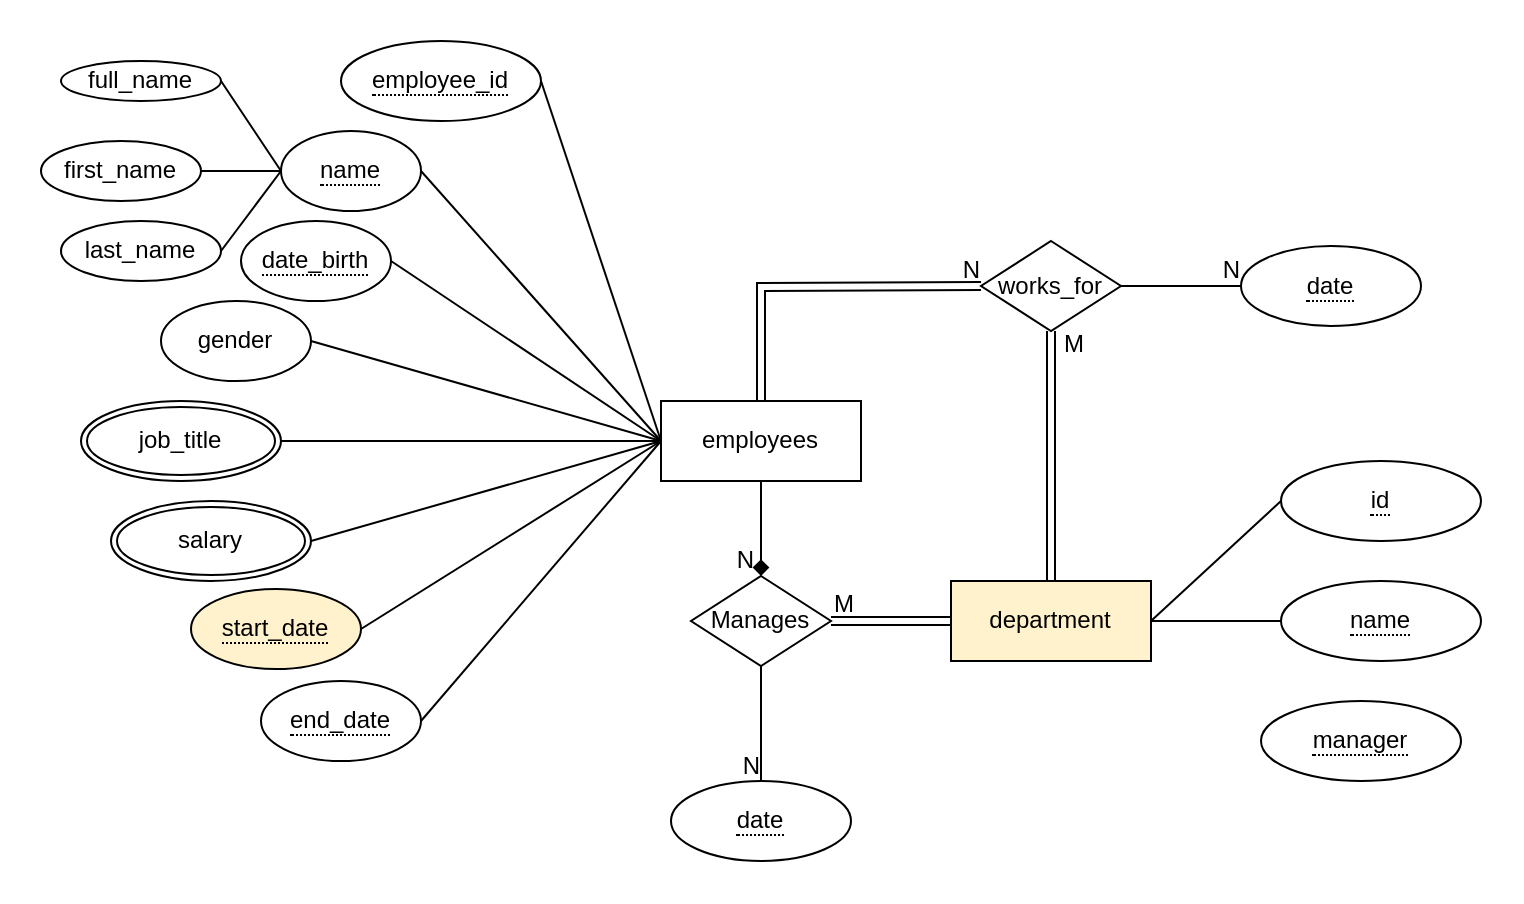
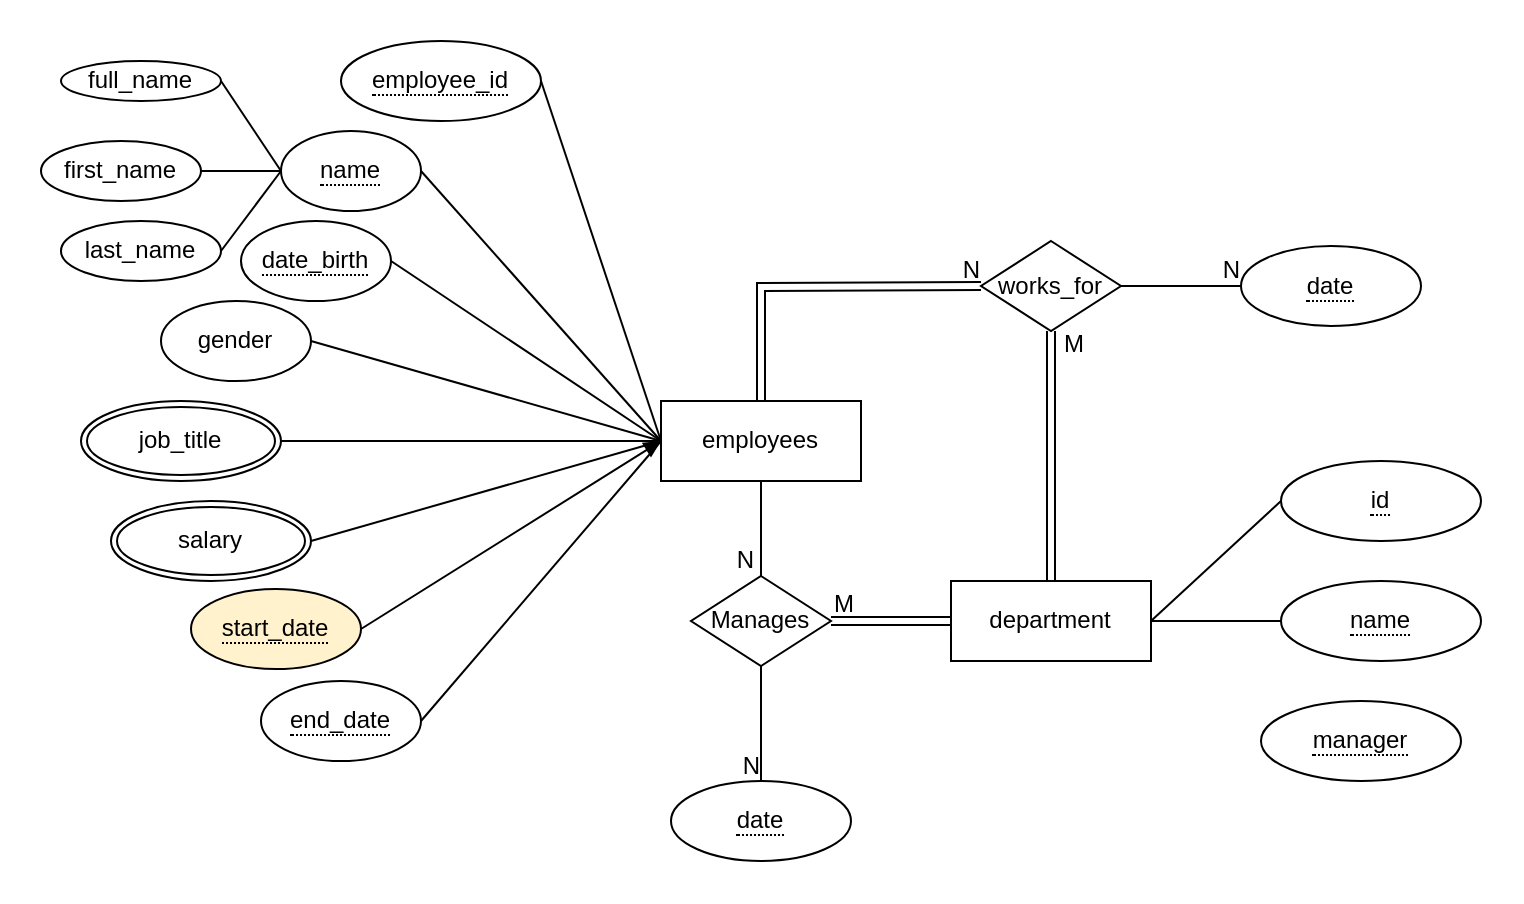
(648, 449) -> (646, 451)
(761, 560) -> (761, 567)
(1051, 621) -> (1051, 621)
